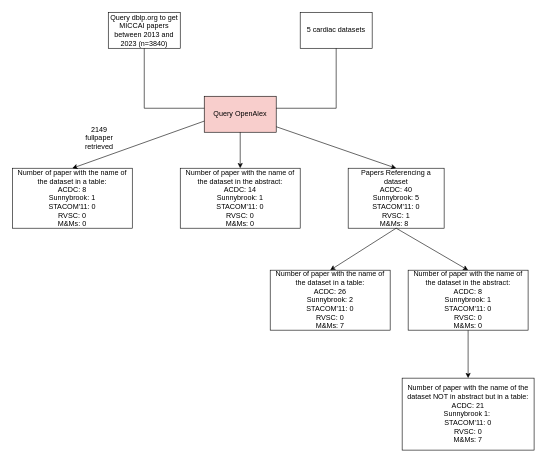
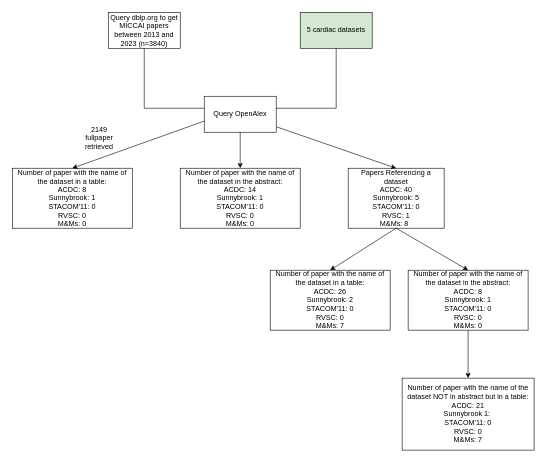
(336, 30) -> (336, 30)
(240, 114) -> (240, 114)
